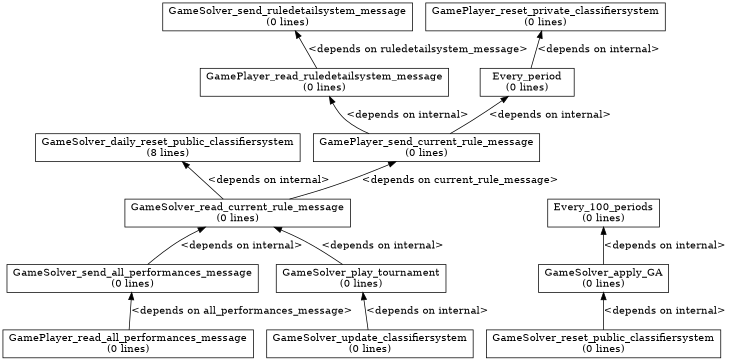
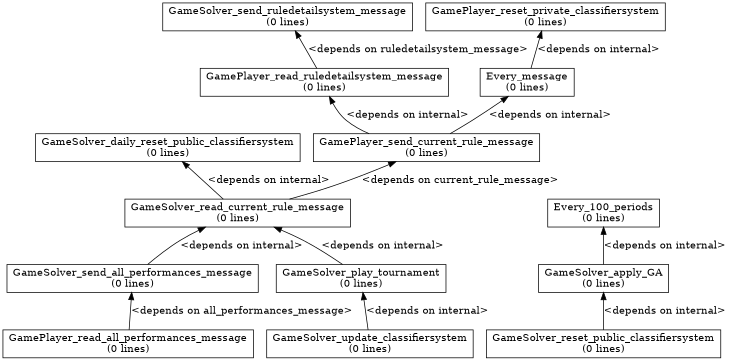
(527, 82) -> (527, 82)
(168, 148) -> (168, 148)
